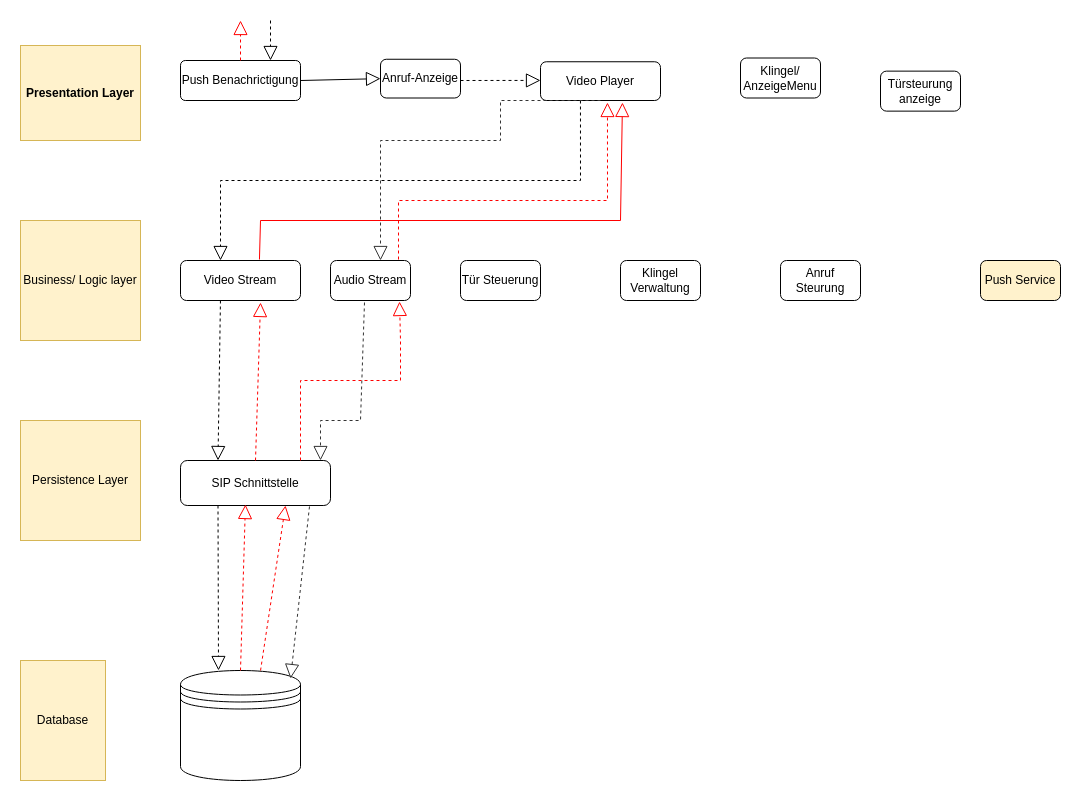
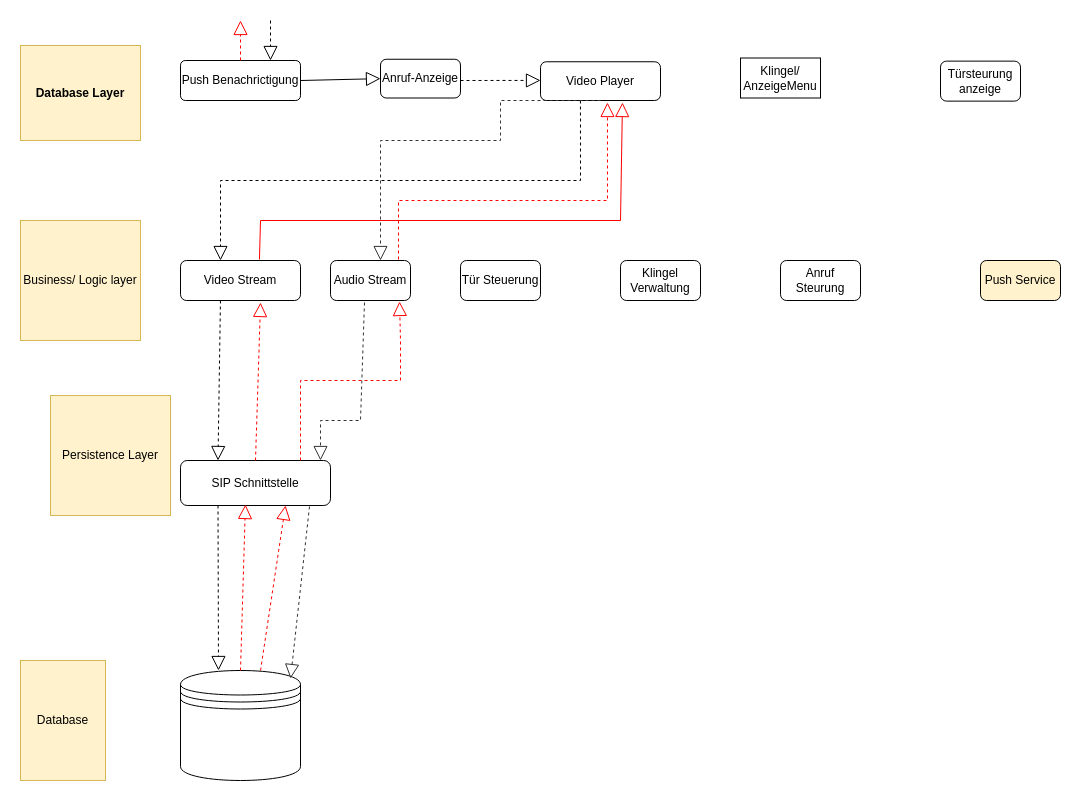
(781, 78) -> (781, 78)
(921, 91) -> (981, 81)
(81, 94) -> (81, 94)
(81, 481) -> (111, 456)
